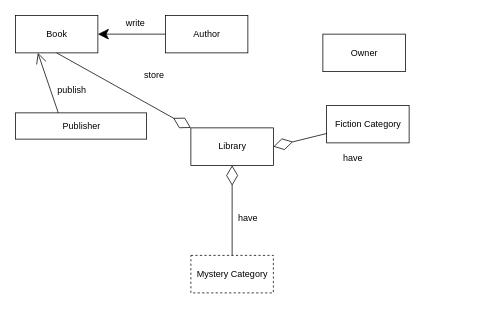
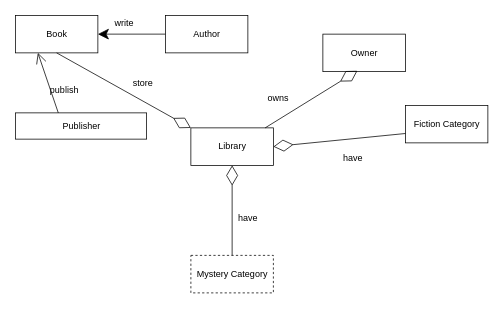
(135, 23) -> (124, 23)
(154, 75) -> (143, 83)
(72, 90) -> (64, 90)
none -> (278, 98)
none -> (303, 104)
(368, 124) -> (447, 124)
